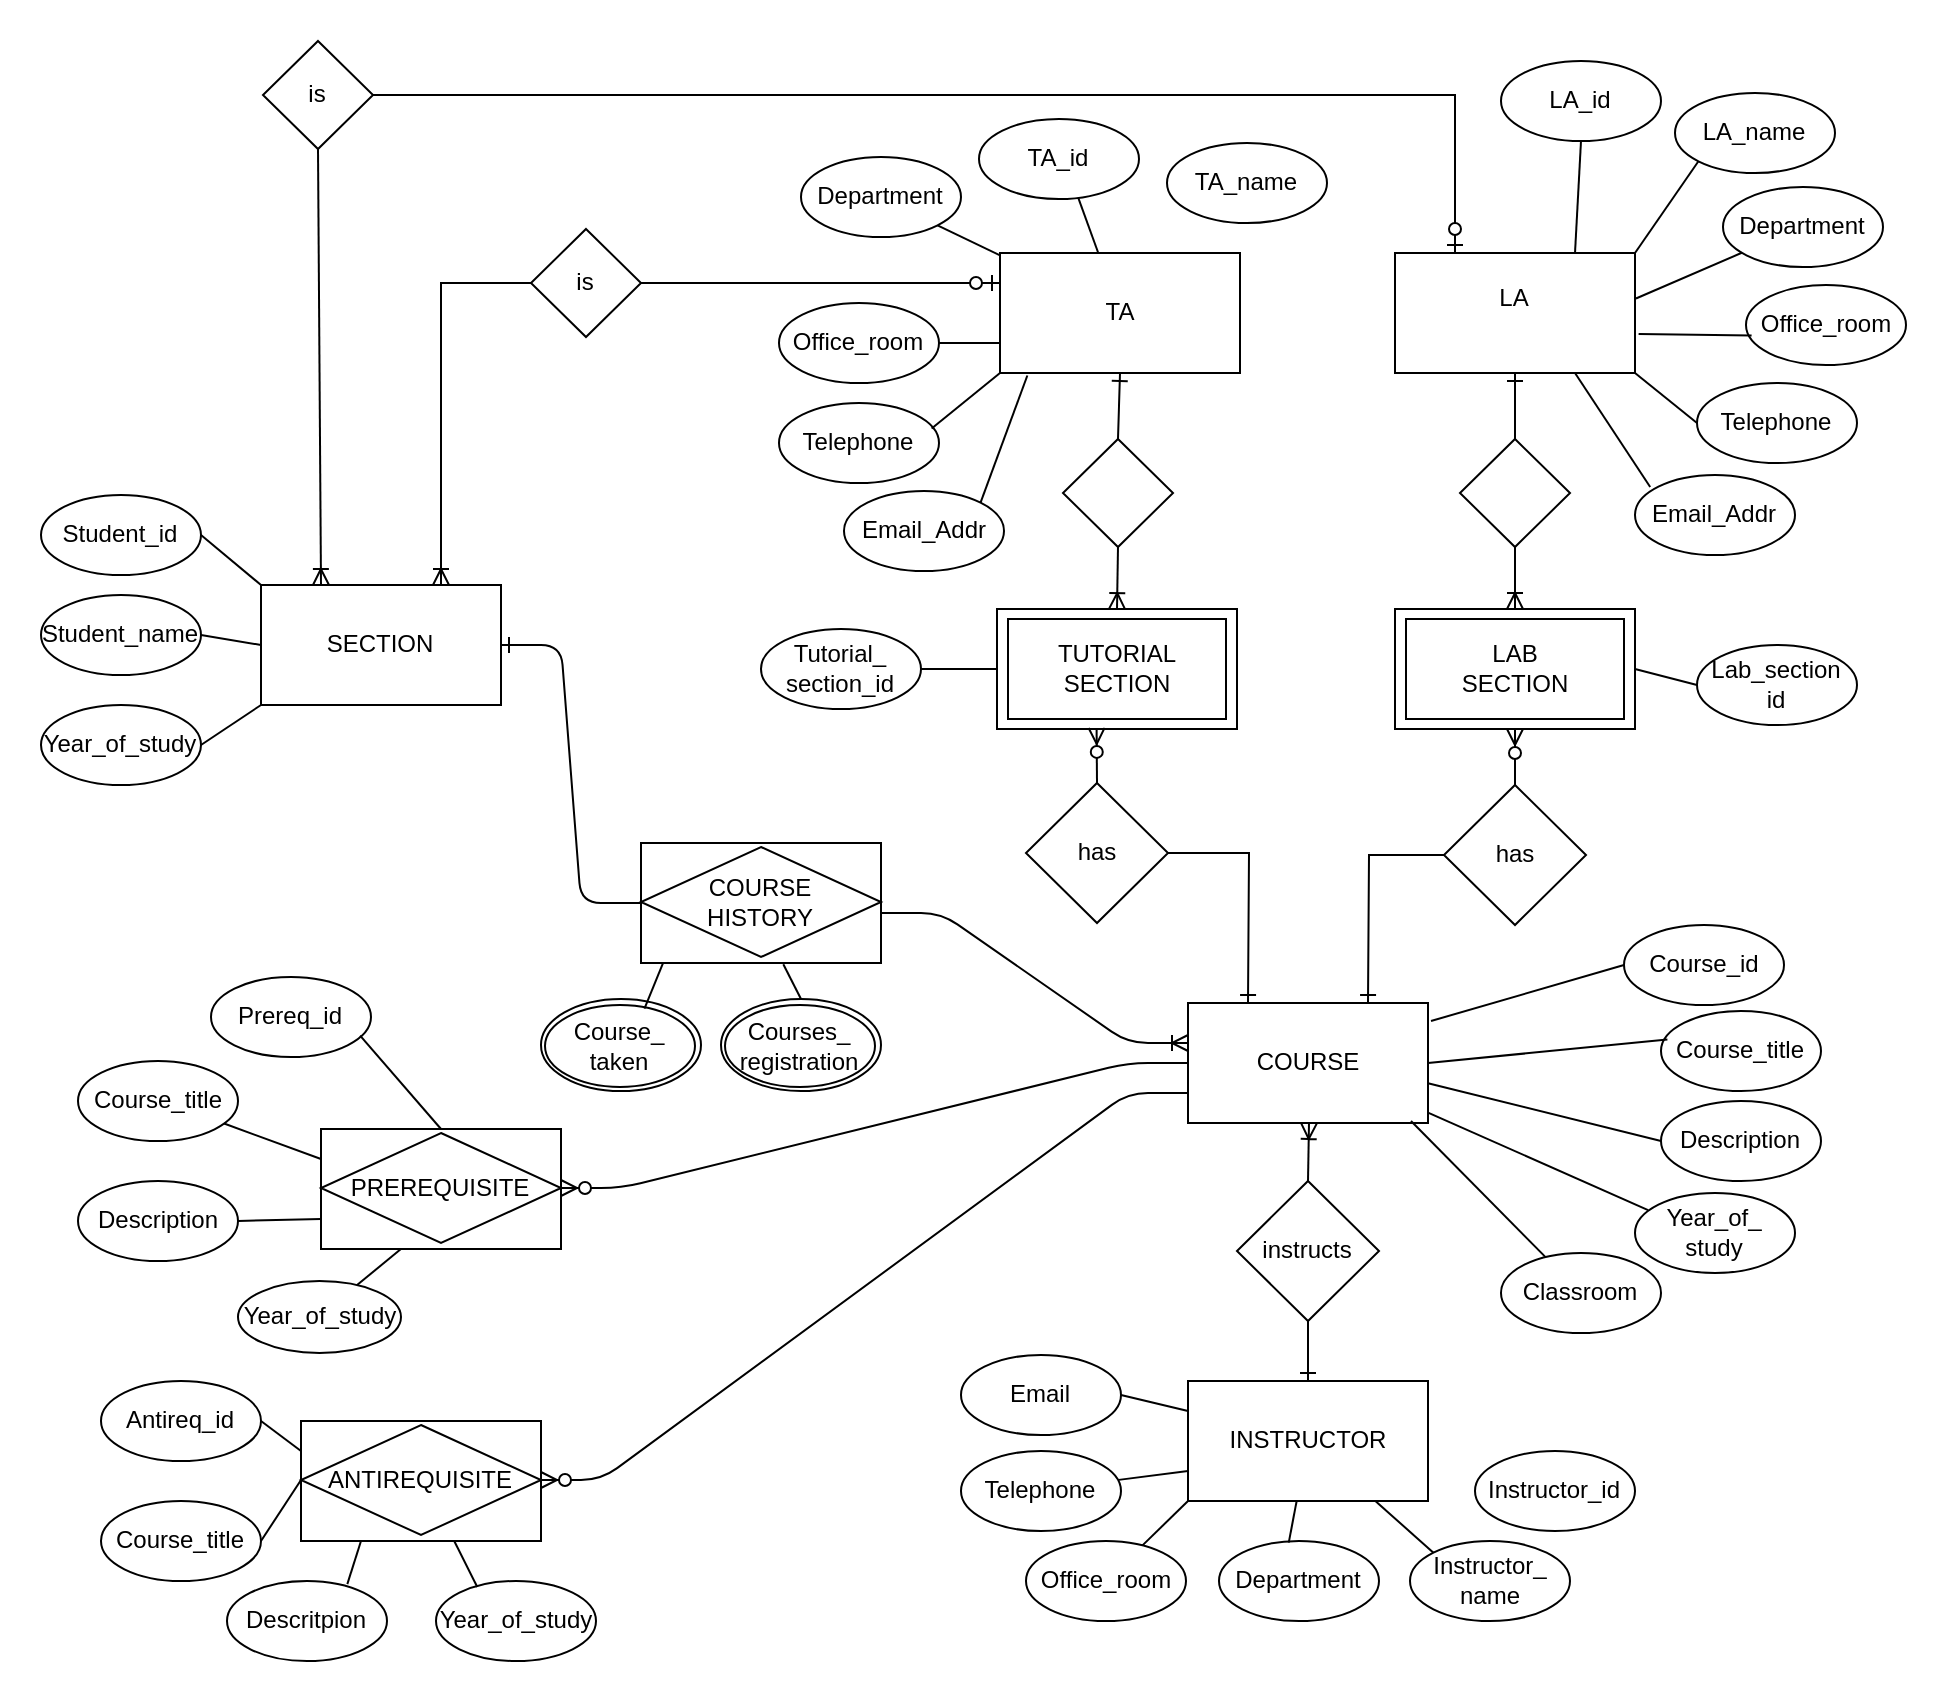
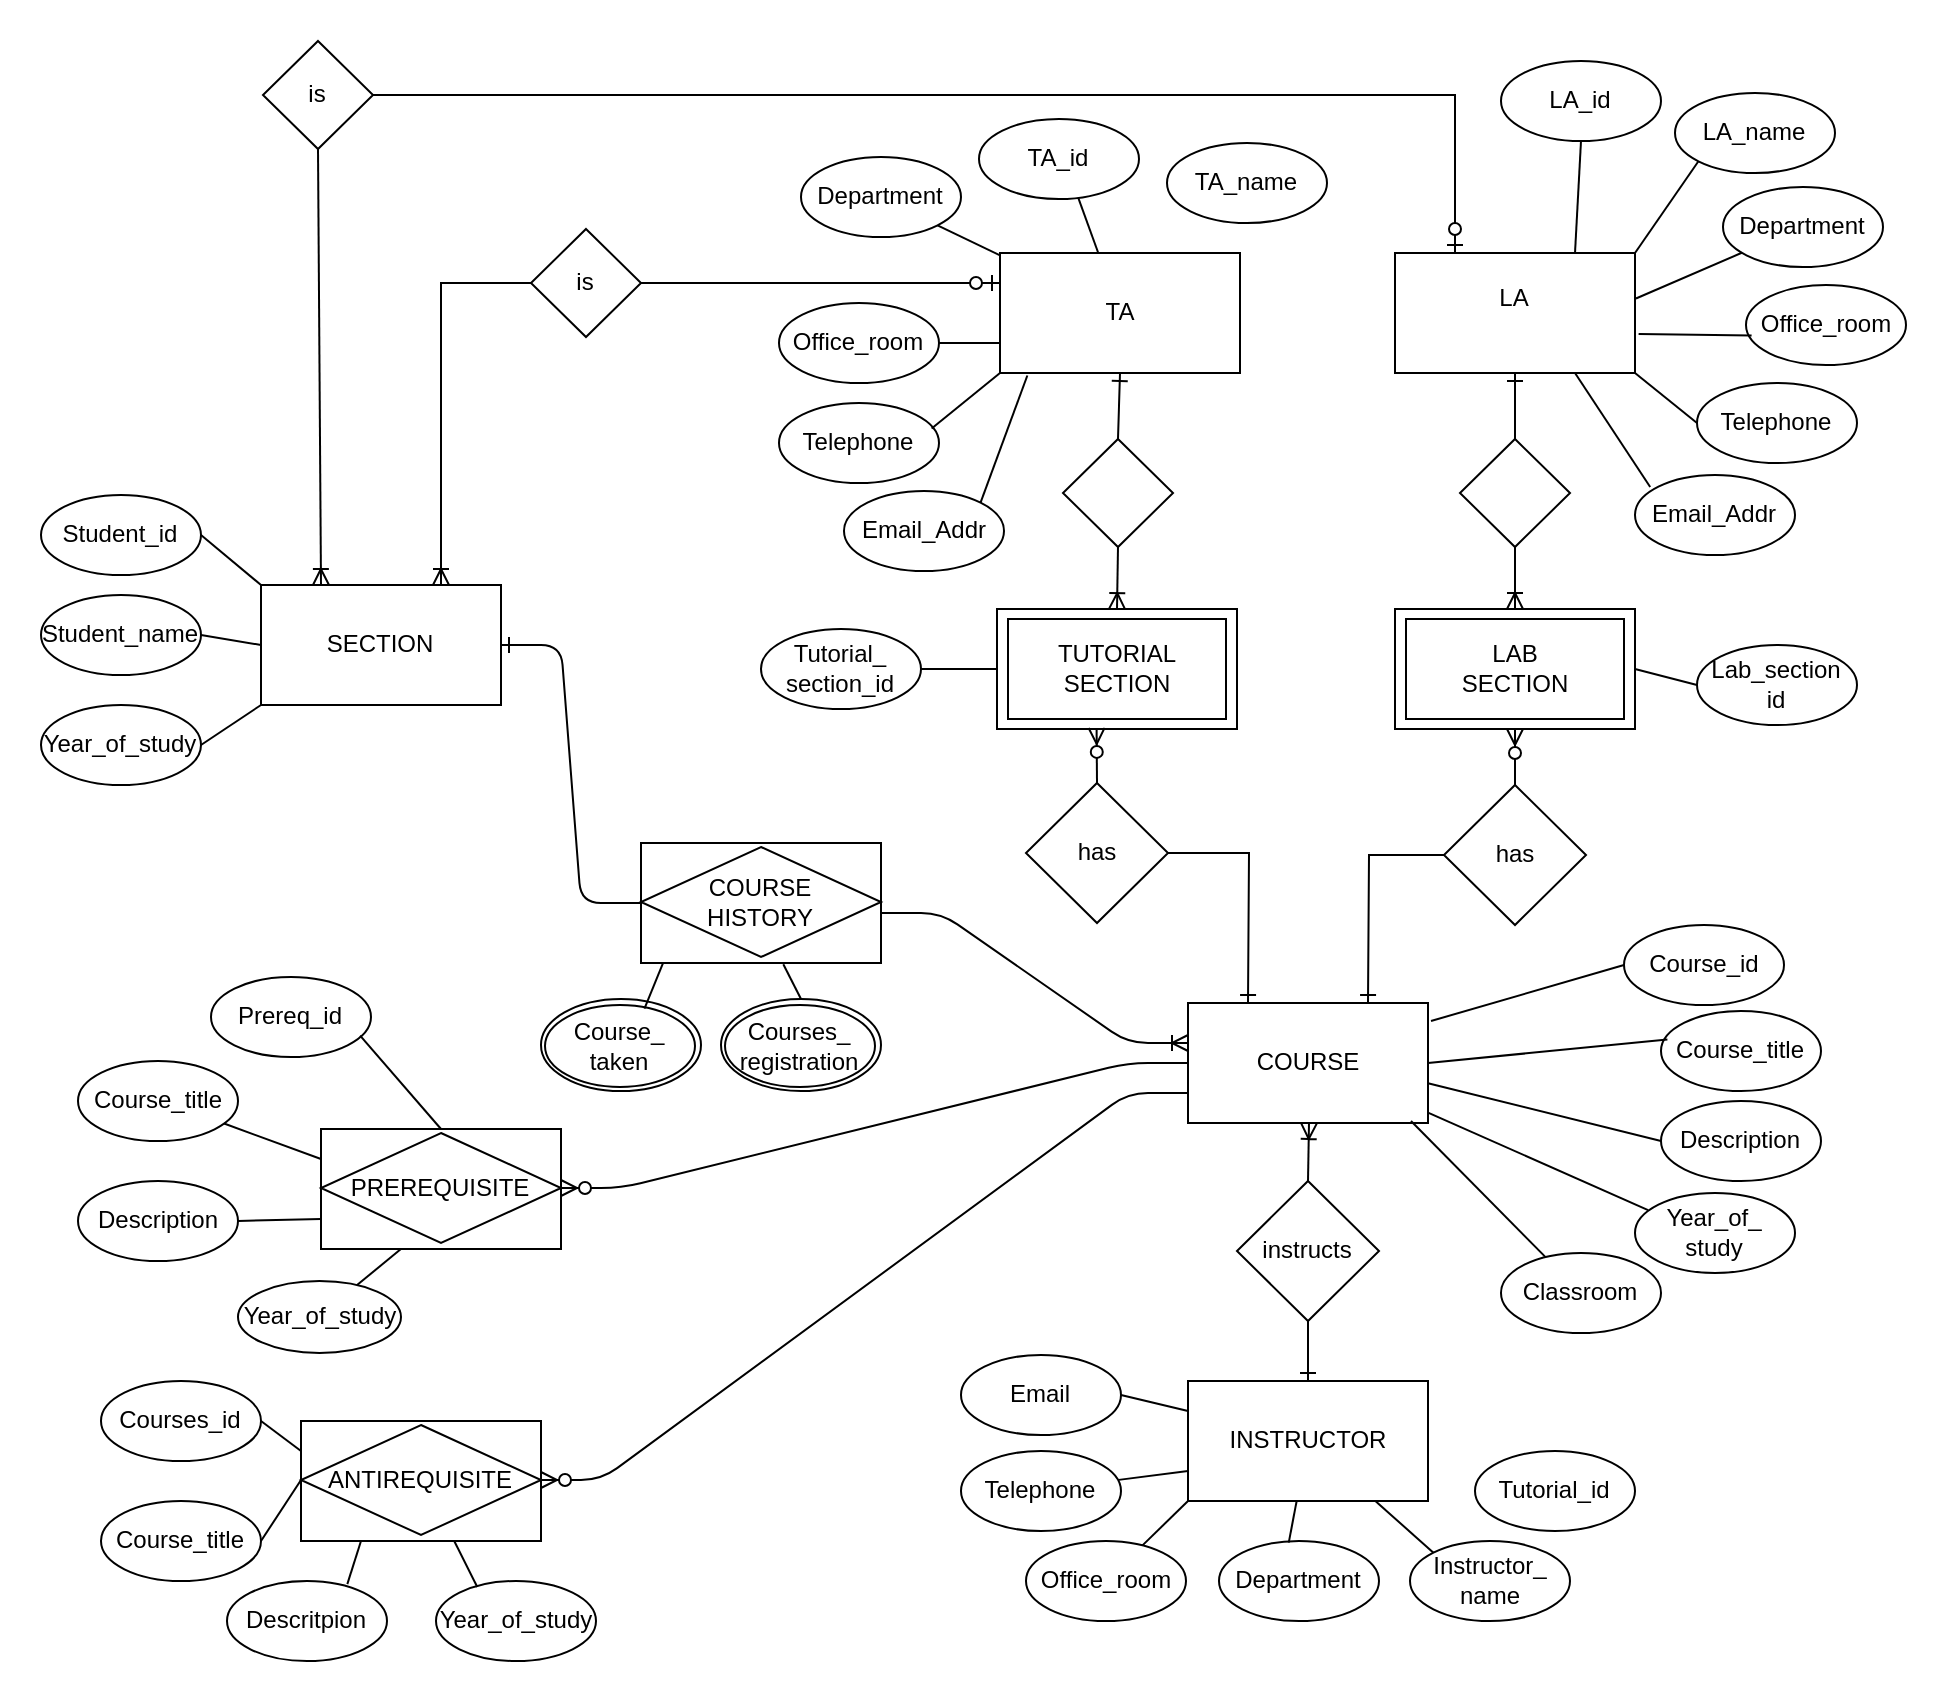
(181, 1421) -> (181, 1421)
(1555, 1491) -> (1555, 1491)
